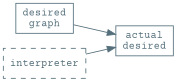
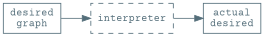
(90, 29) -> (72, 18)
